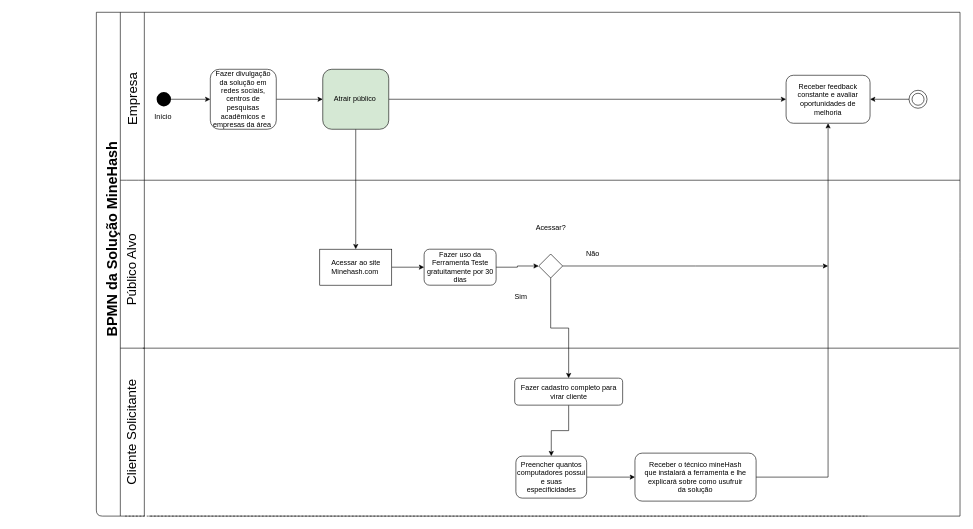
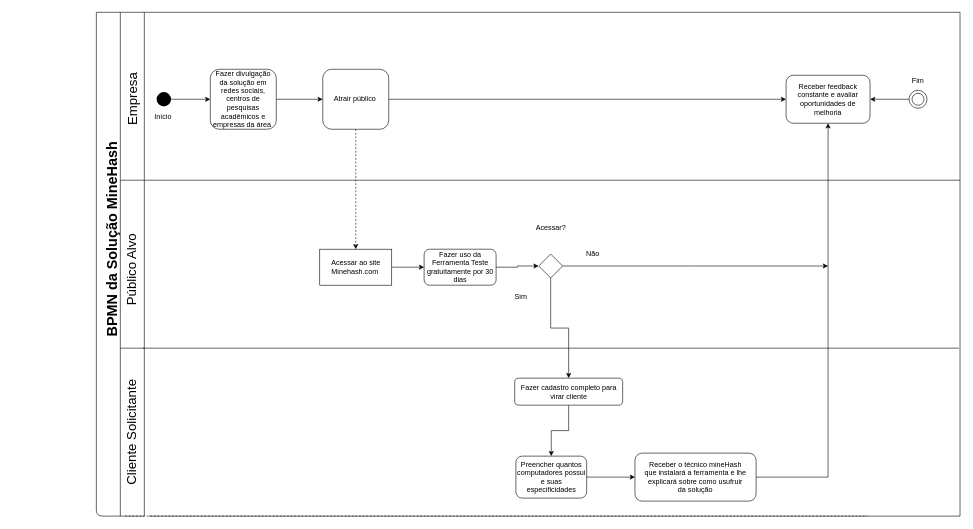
none -> (918, 81)
(356, 99) -> (356, 99)
(356, 187) -> (356, 187)
